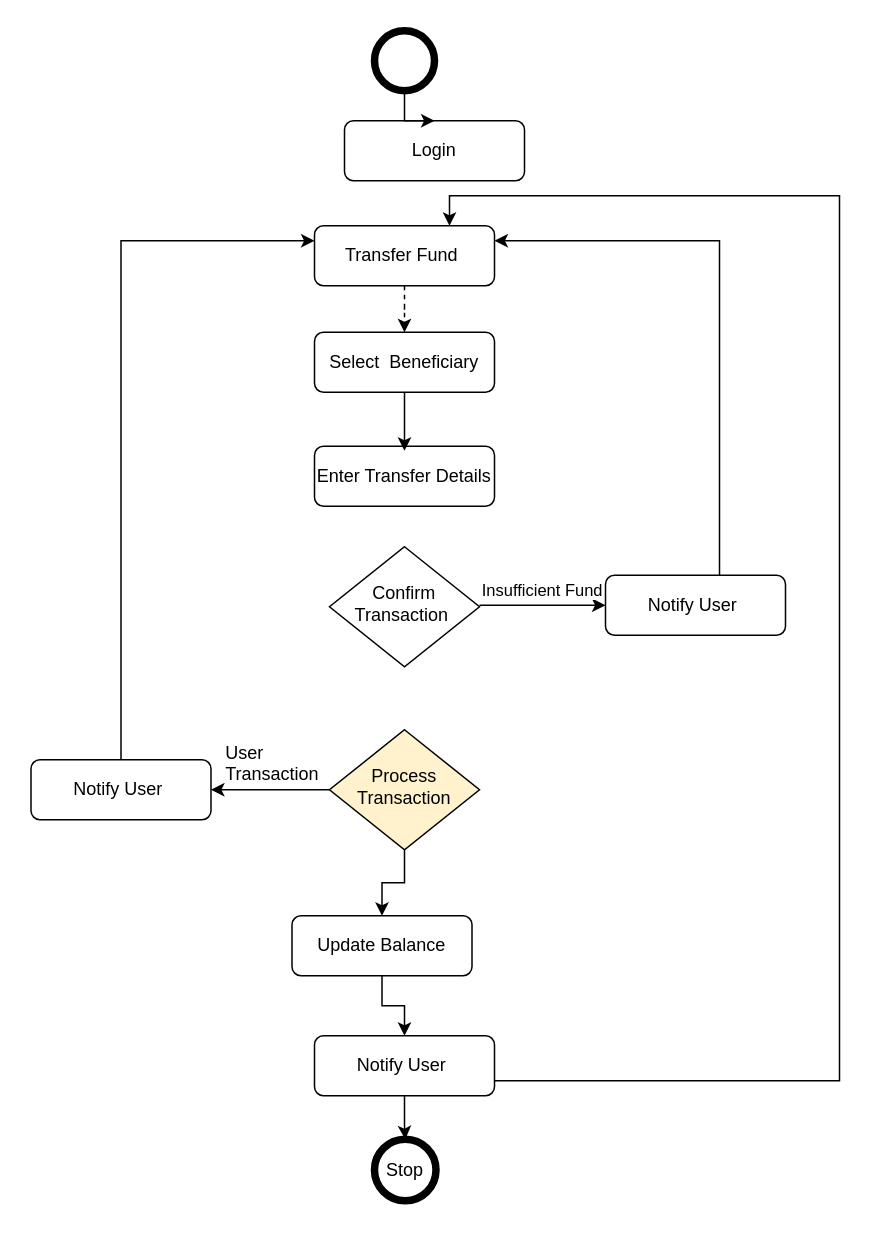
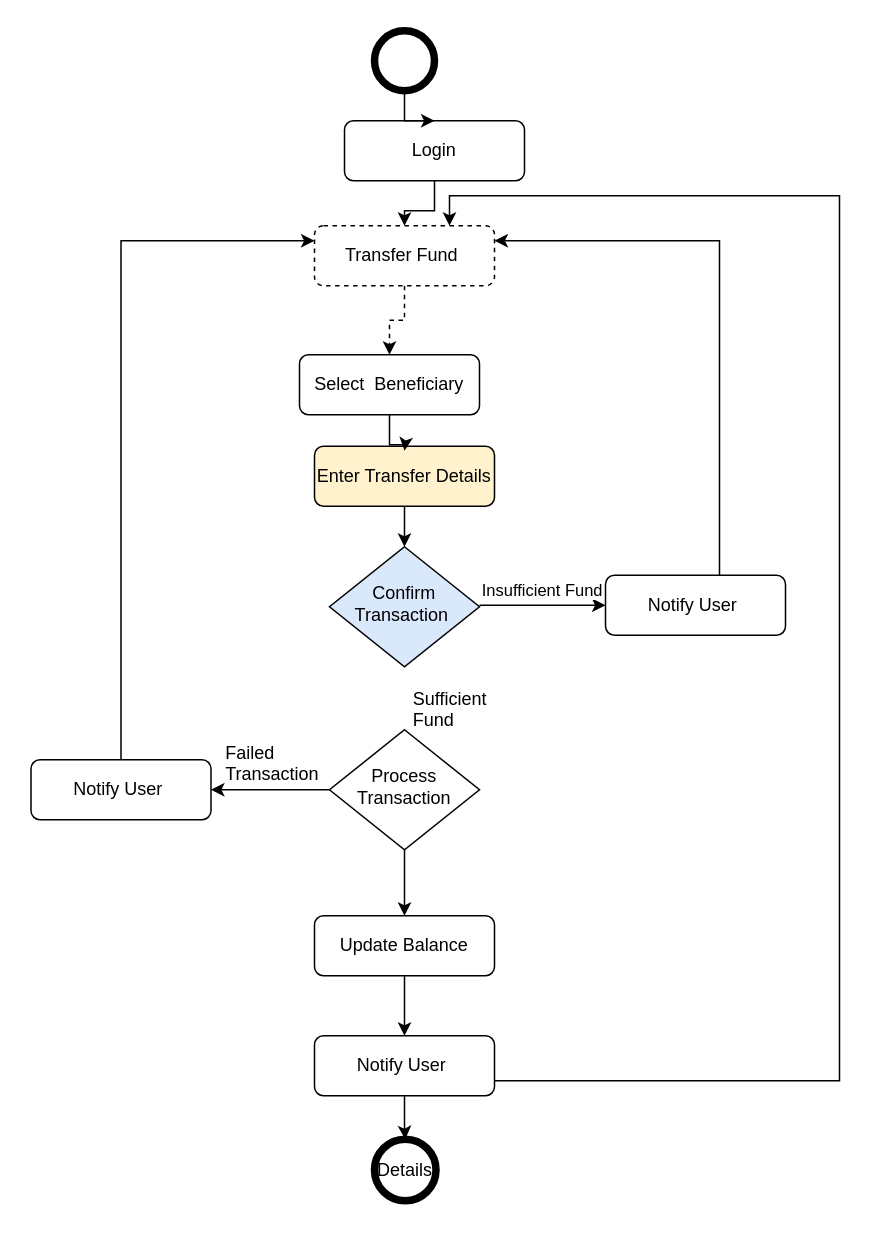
none -> (432, 211)
(404, 256) -> (404, 256)
(404, 362) -> (389, 385)
(404, 476) -> (404, 476)
none -> (404, 532)
(404, 607) -> (404, 607)
none -> (464, 707)
(278, 761) -> (278, 761)
(404, 790) -> (404, 790)
(382, 946) -> (404, 946)
(405, 1171) -> (405, 1171)
